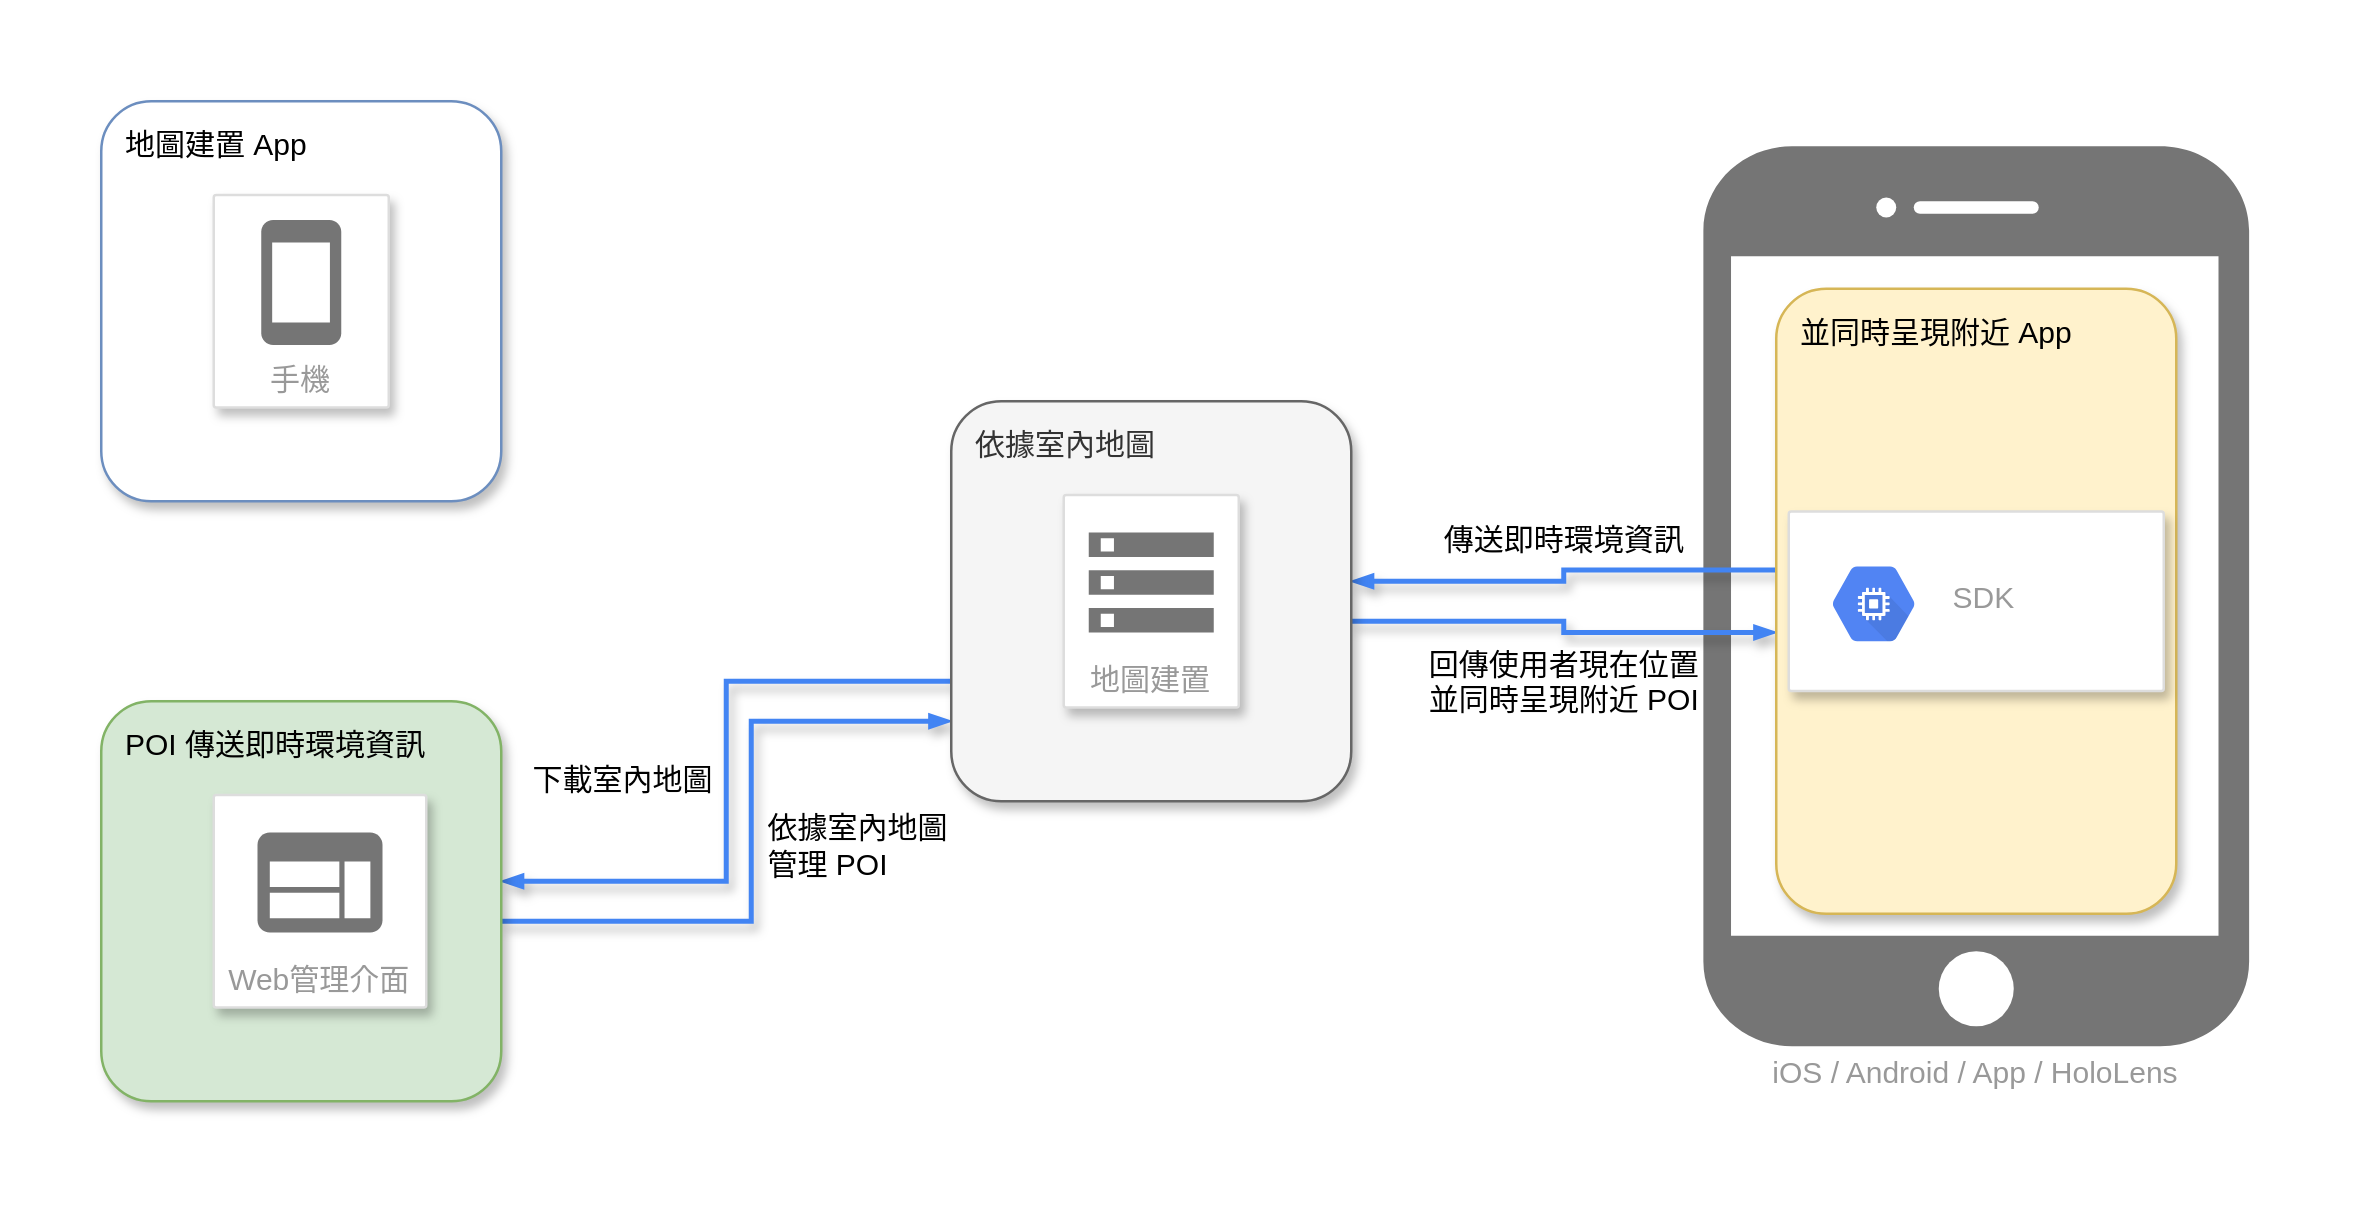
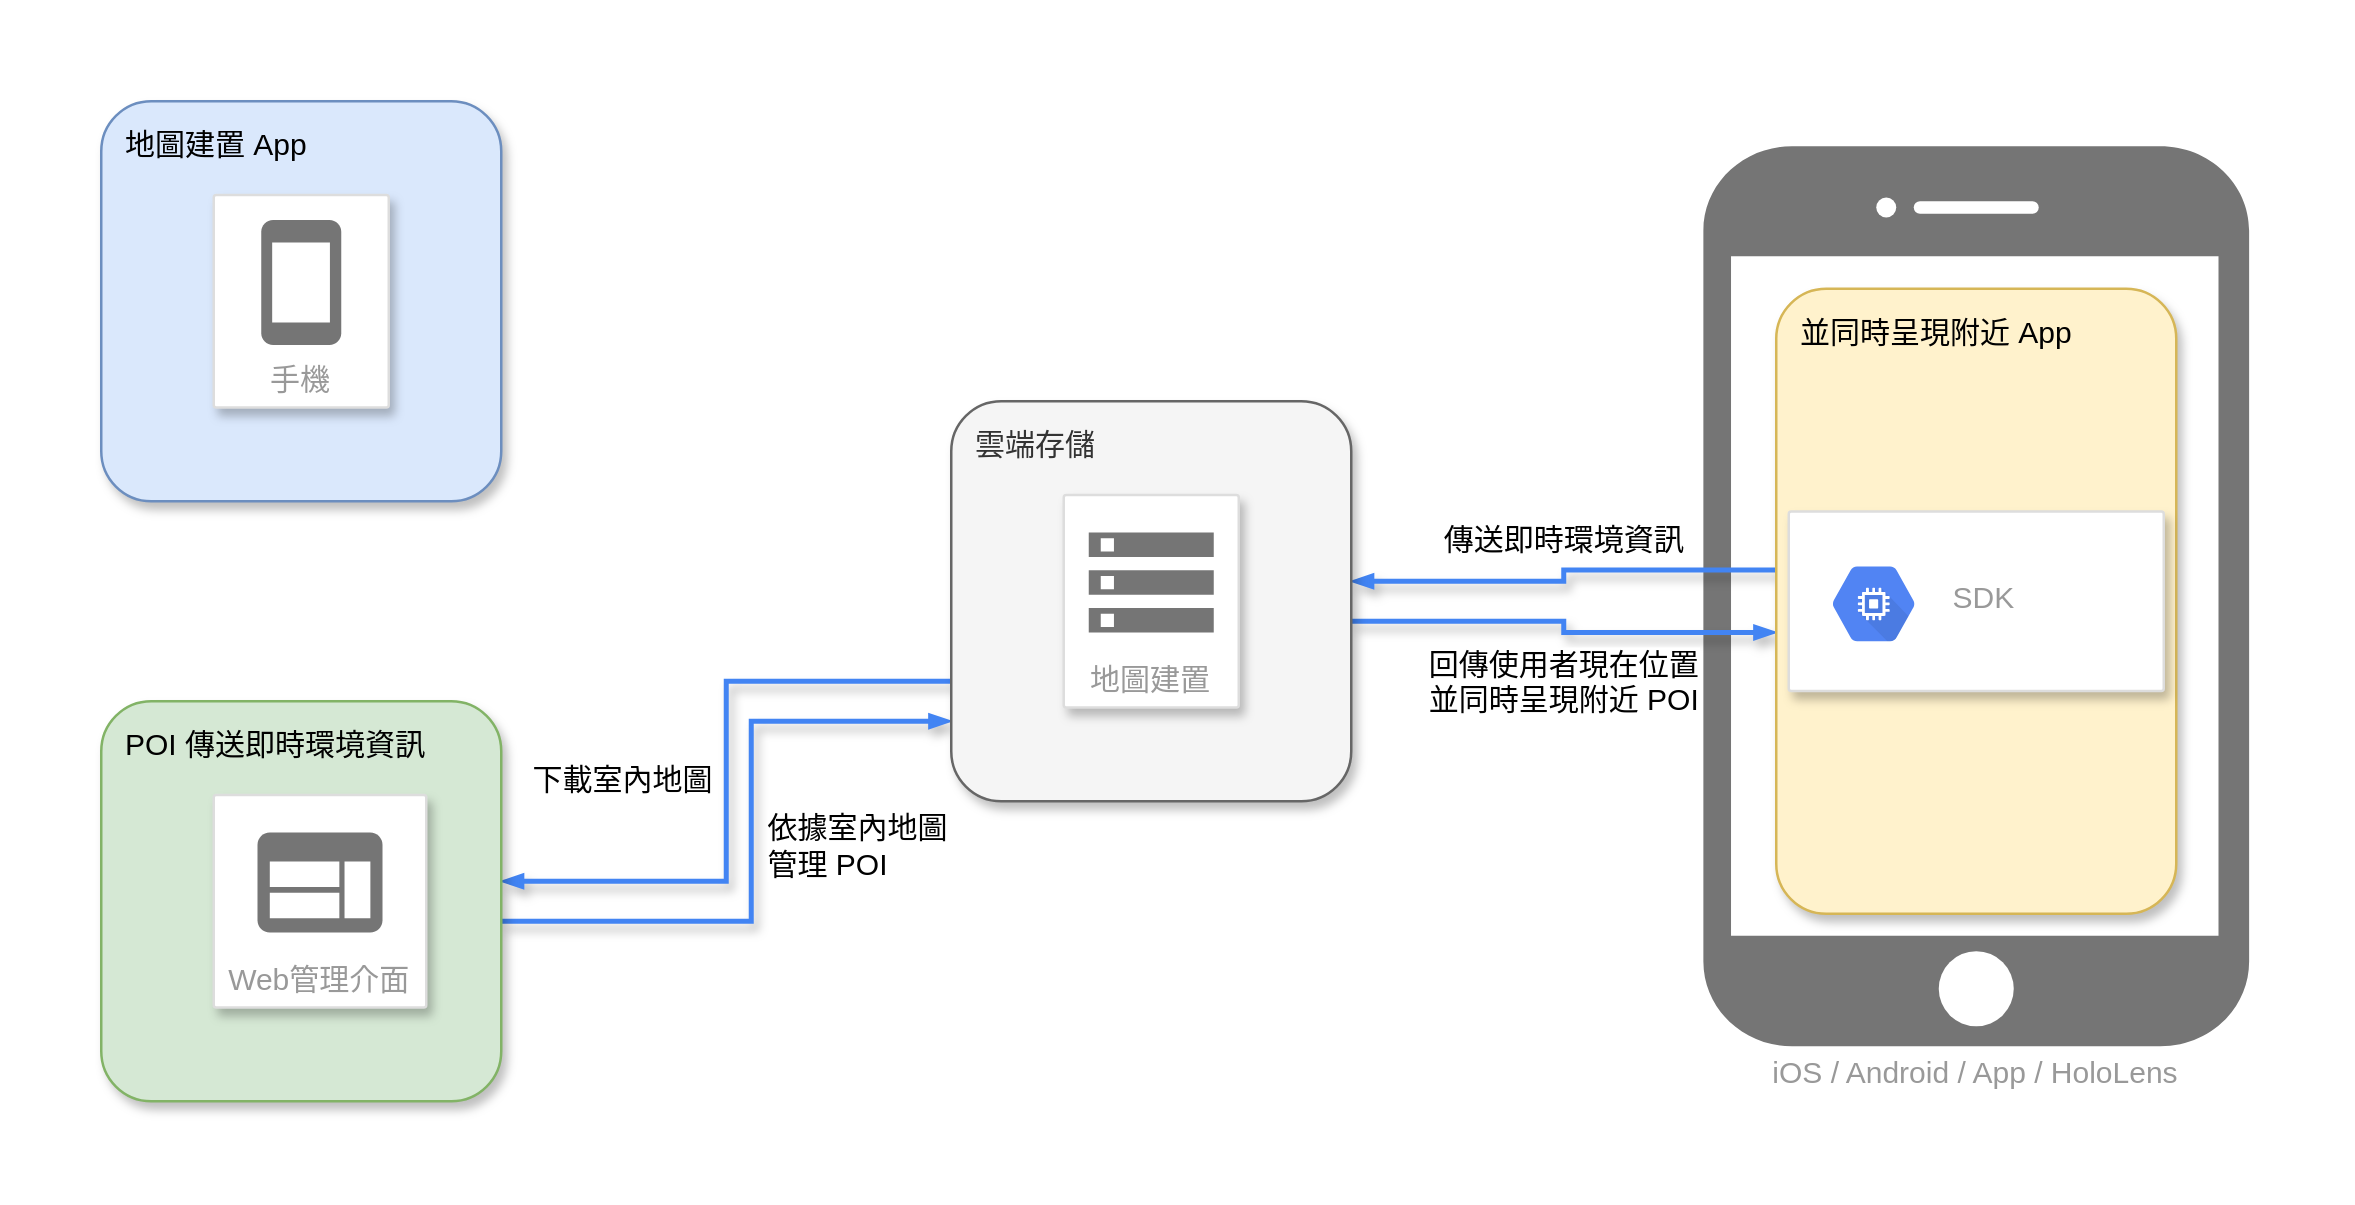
(216, 147) -> (216, 147)
(1066, 447) -> (1036, 447)
